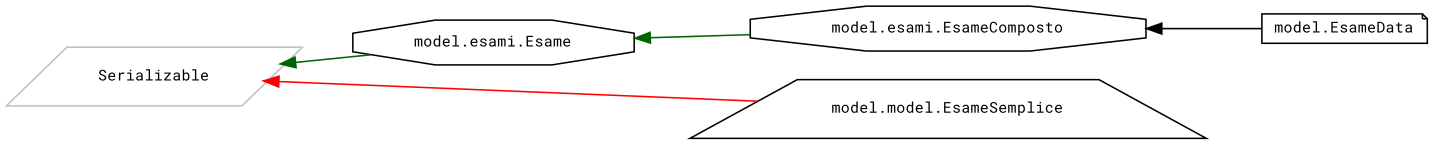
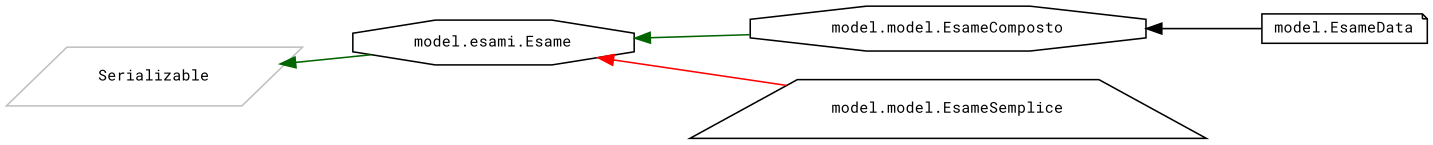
(948, 29) -> (948, 29)
(518, 91) -> (700, 73)
